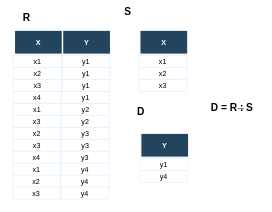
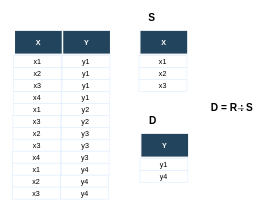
(128, 12) -> (152, 18)
(26, 18) -> none
(141, 113) -> (153, 122)
